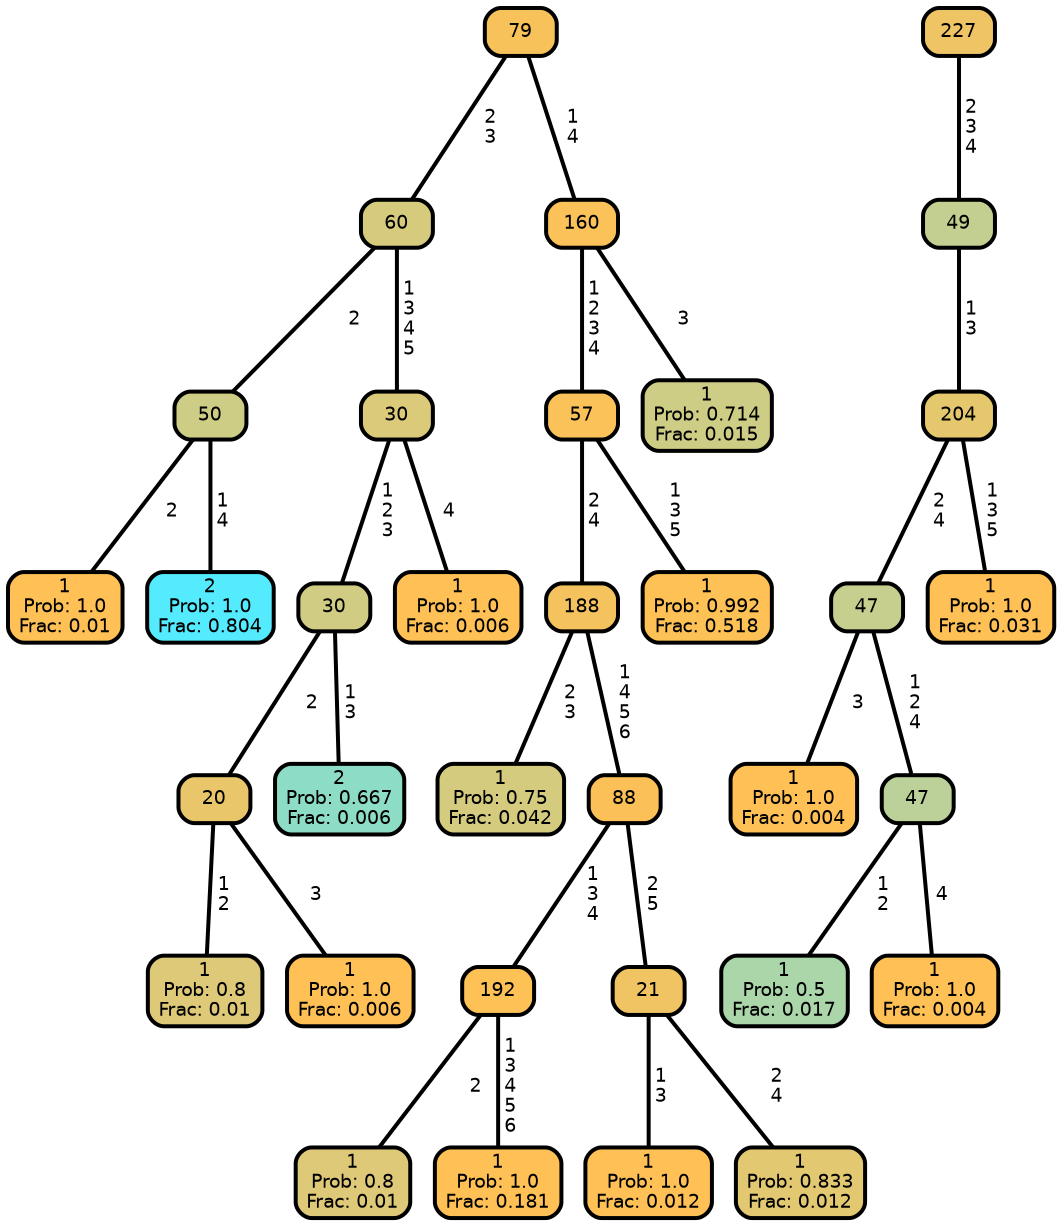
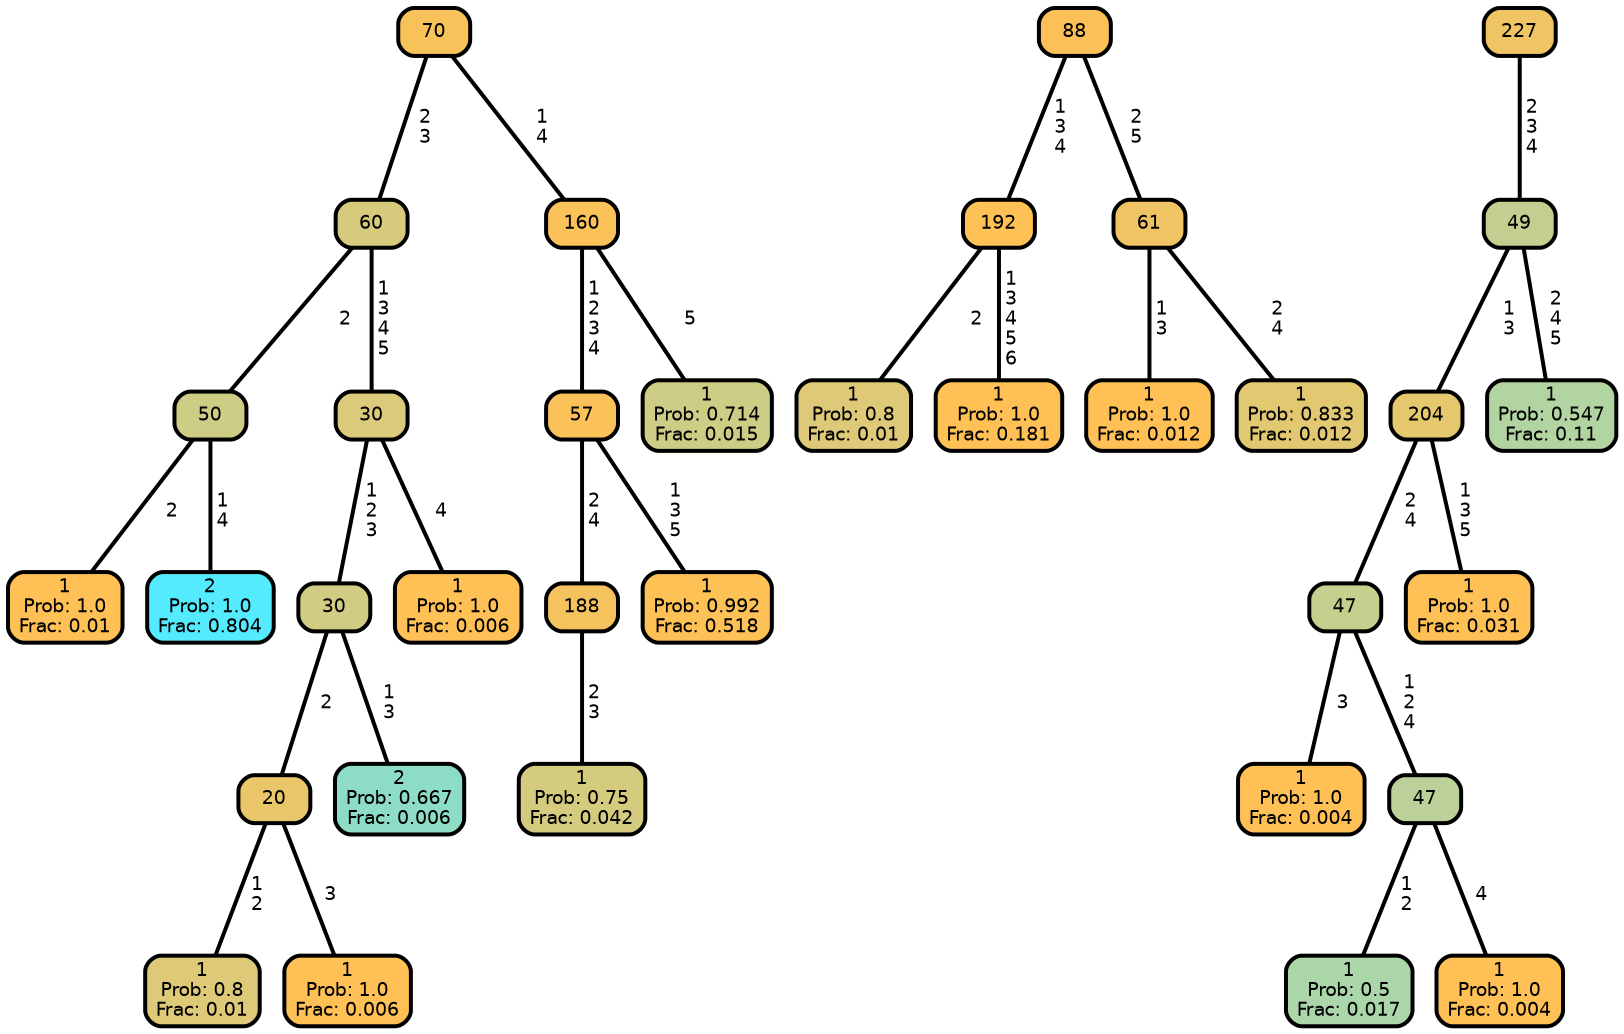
(521, 32) -> (434, 32)
(681, 320) -> (687, 320)
none -> (1552, 416)
(603, 703) -> none
(649, 991) -> (1149, 224)
